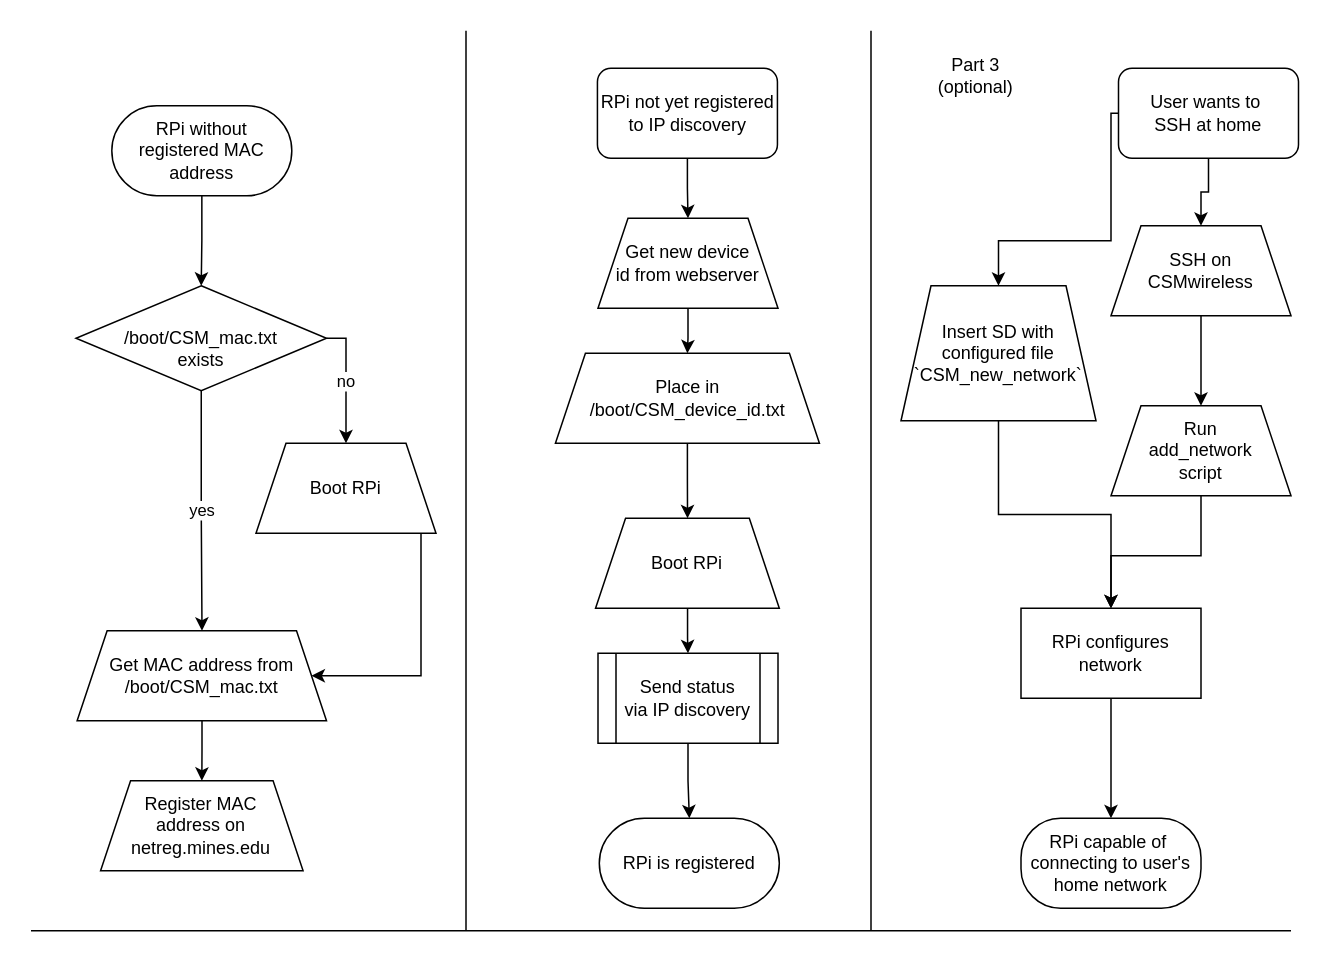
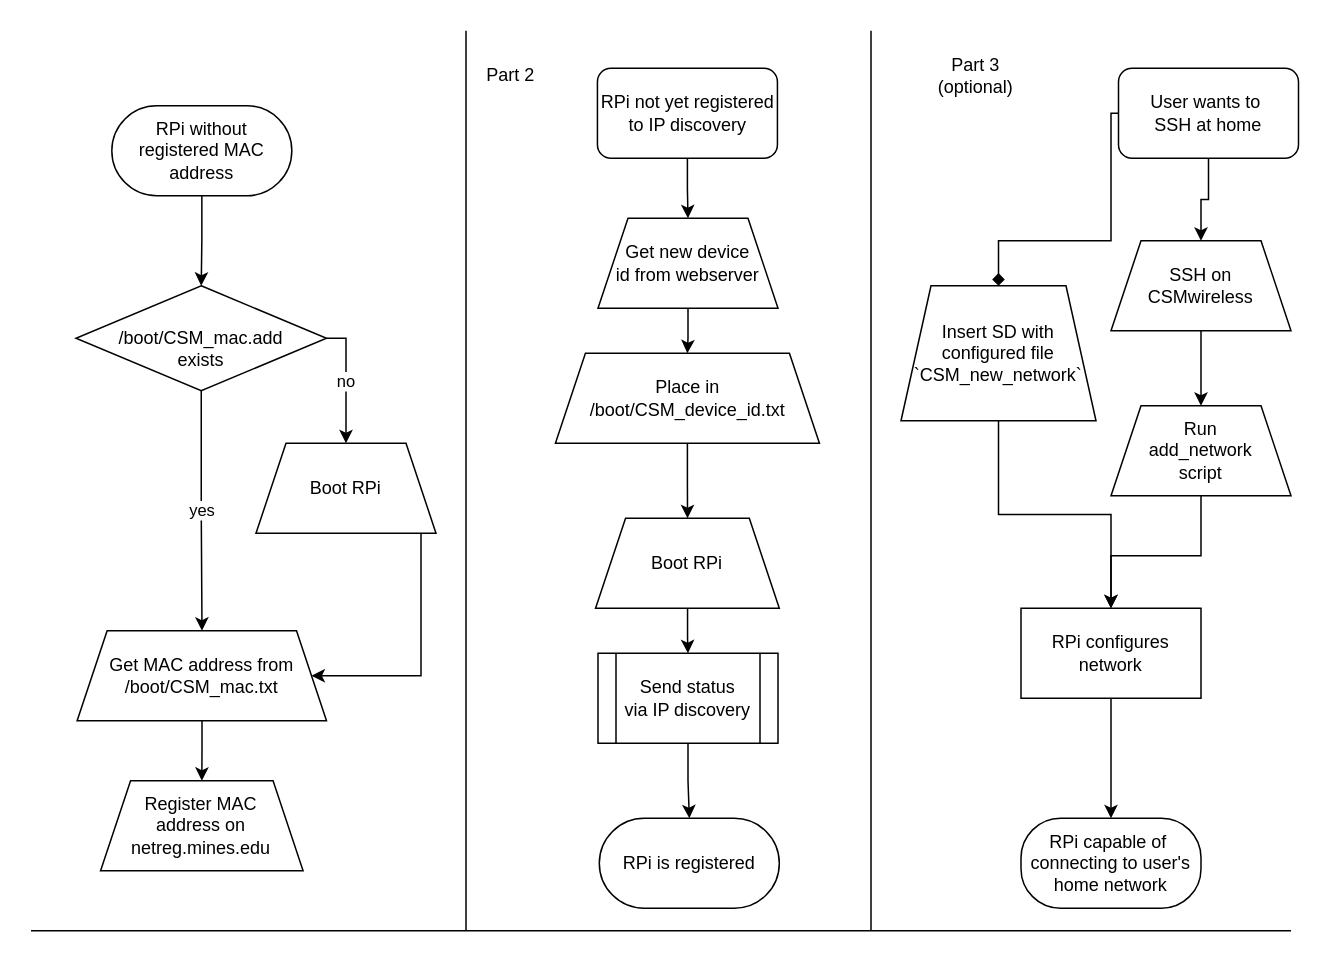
none -> (511, 76)
(1201, 271) -> (1201, 286)
(998, 274) -> (998, 273)
(201, 338) -> (201, 338)
